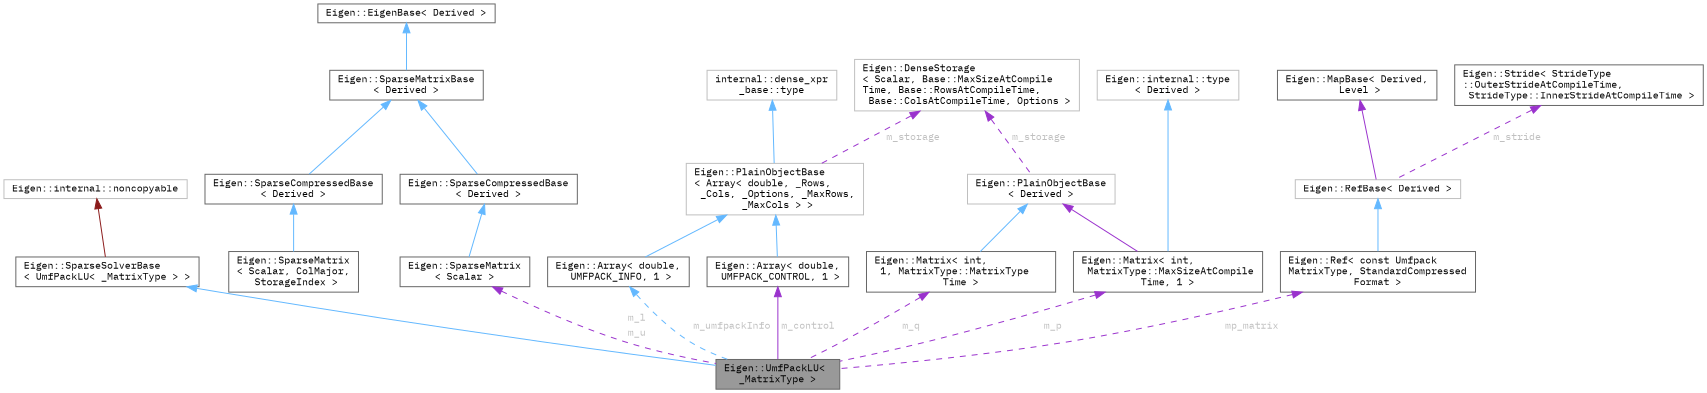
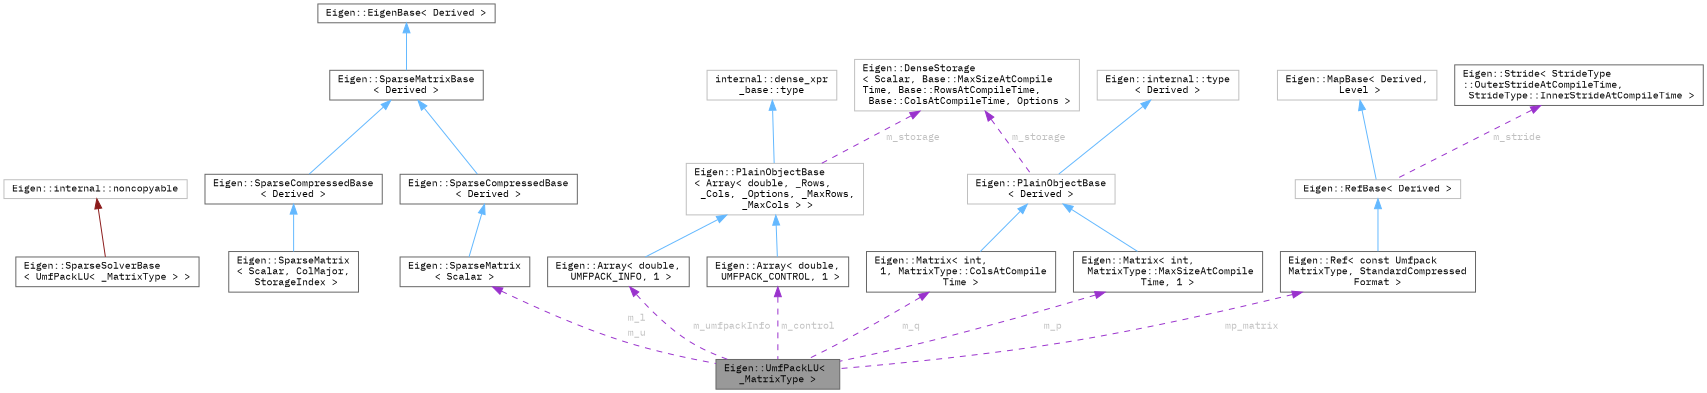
(1357, 85) -> (1357, 85)
(1369, 145) -> (1369, 145)
(1168, 181) -> (1101, 140)
(1105, 230) -> (1105, 230)
(961, 272) -> (961, 272)
(778, 328) -> (778, 328)
(456, 329) -> none
(678, 333) -> (678, 333)
